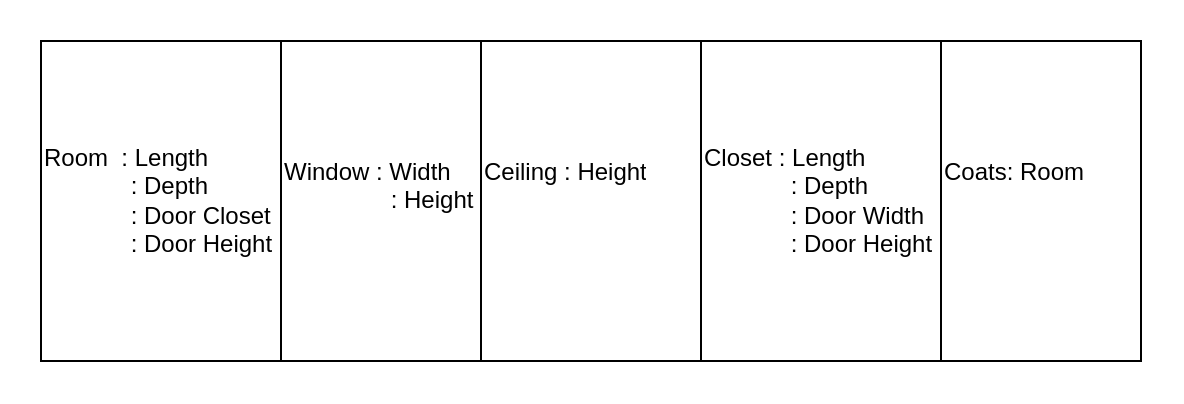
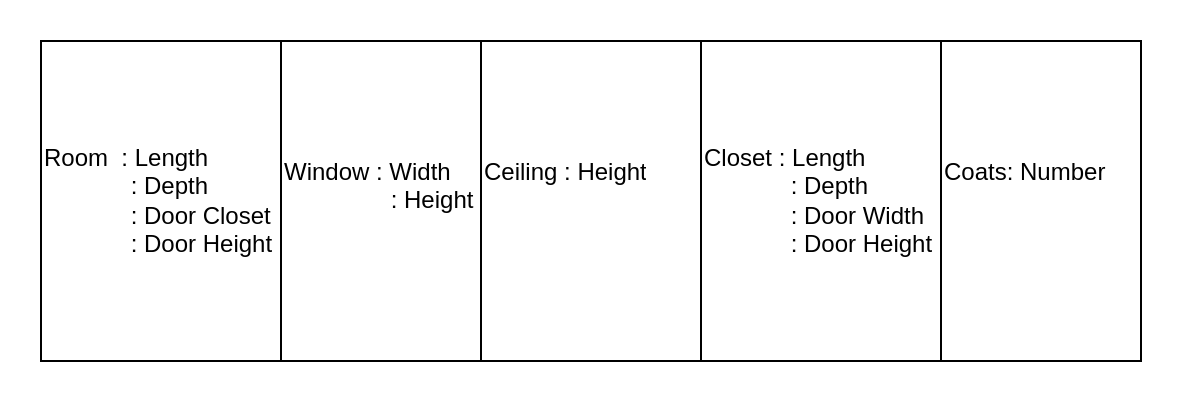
(1013, 201) -> (1026, 201)
